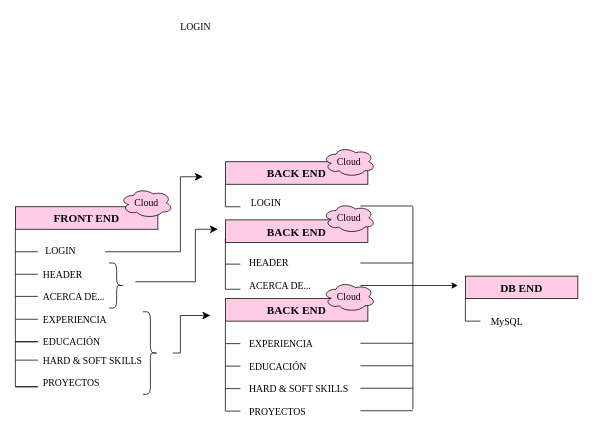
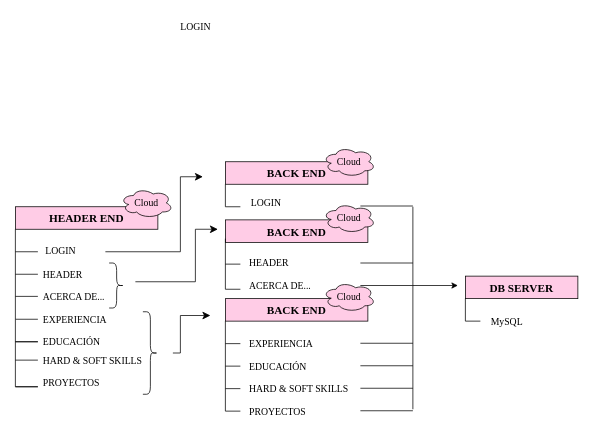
(87, 218) -> (87, 218)
(522, 288) -> (522, 288)
